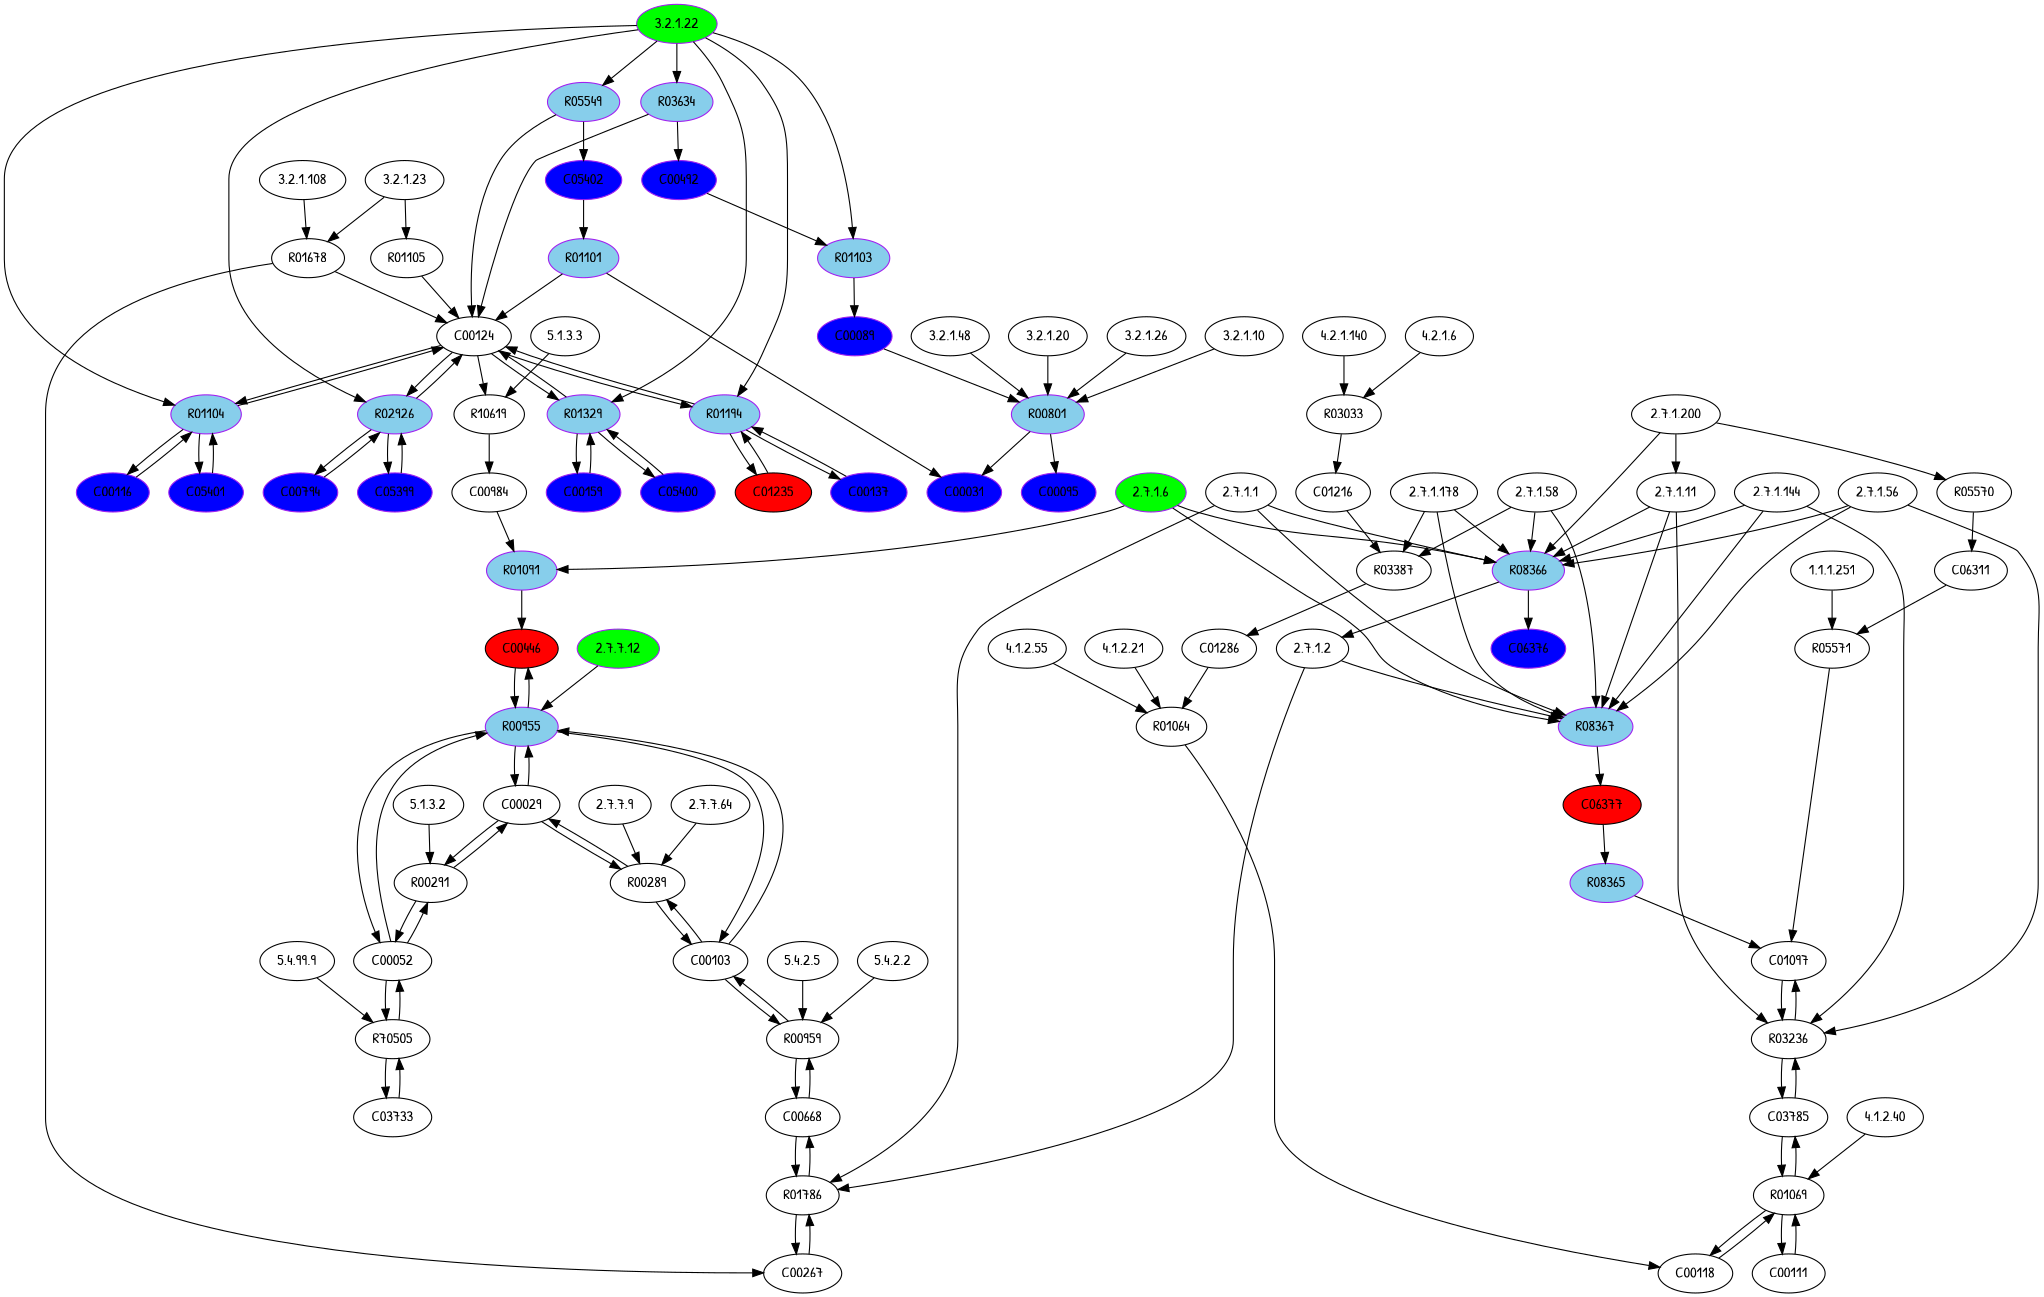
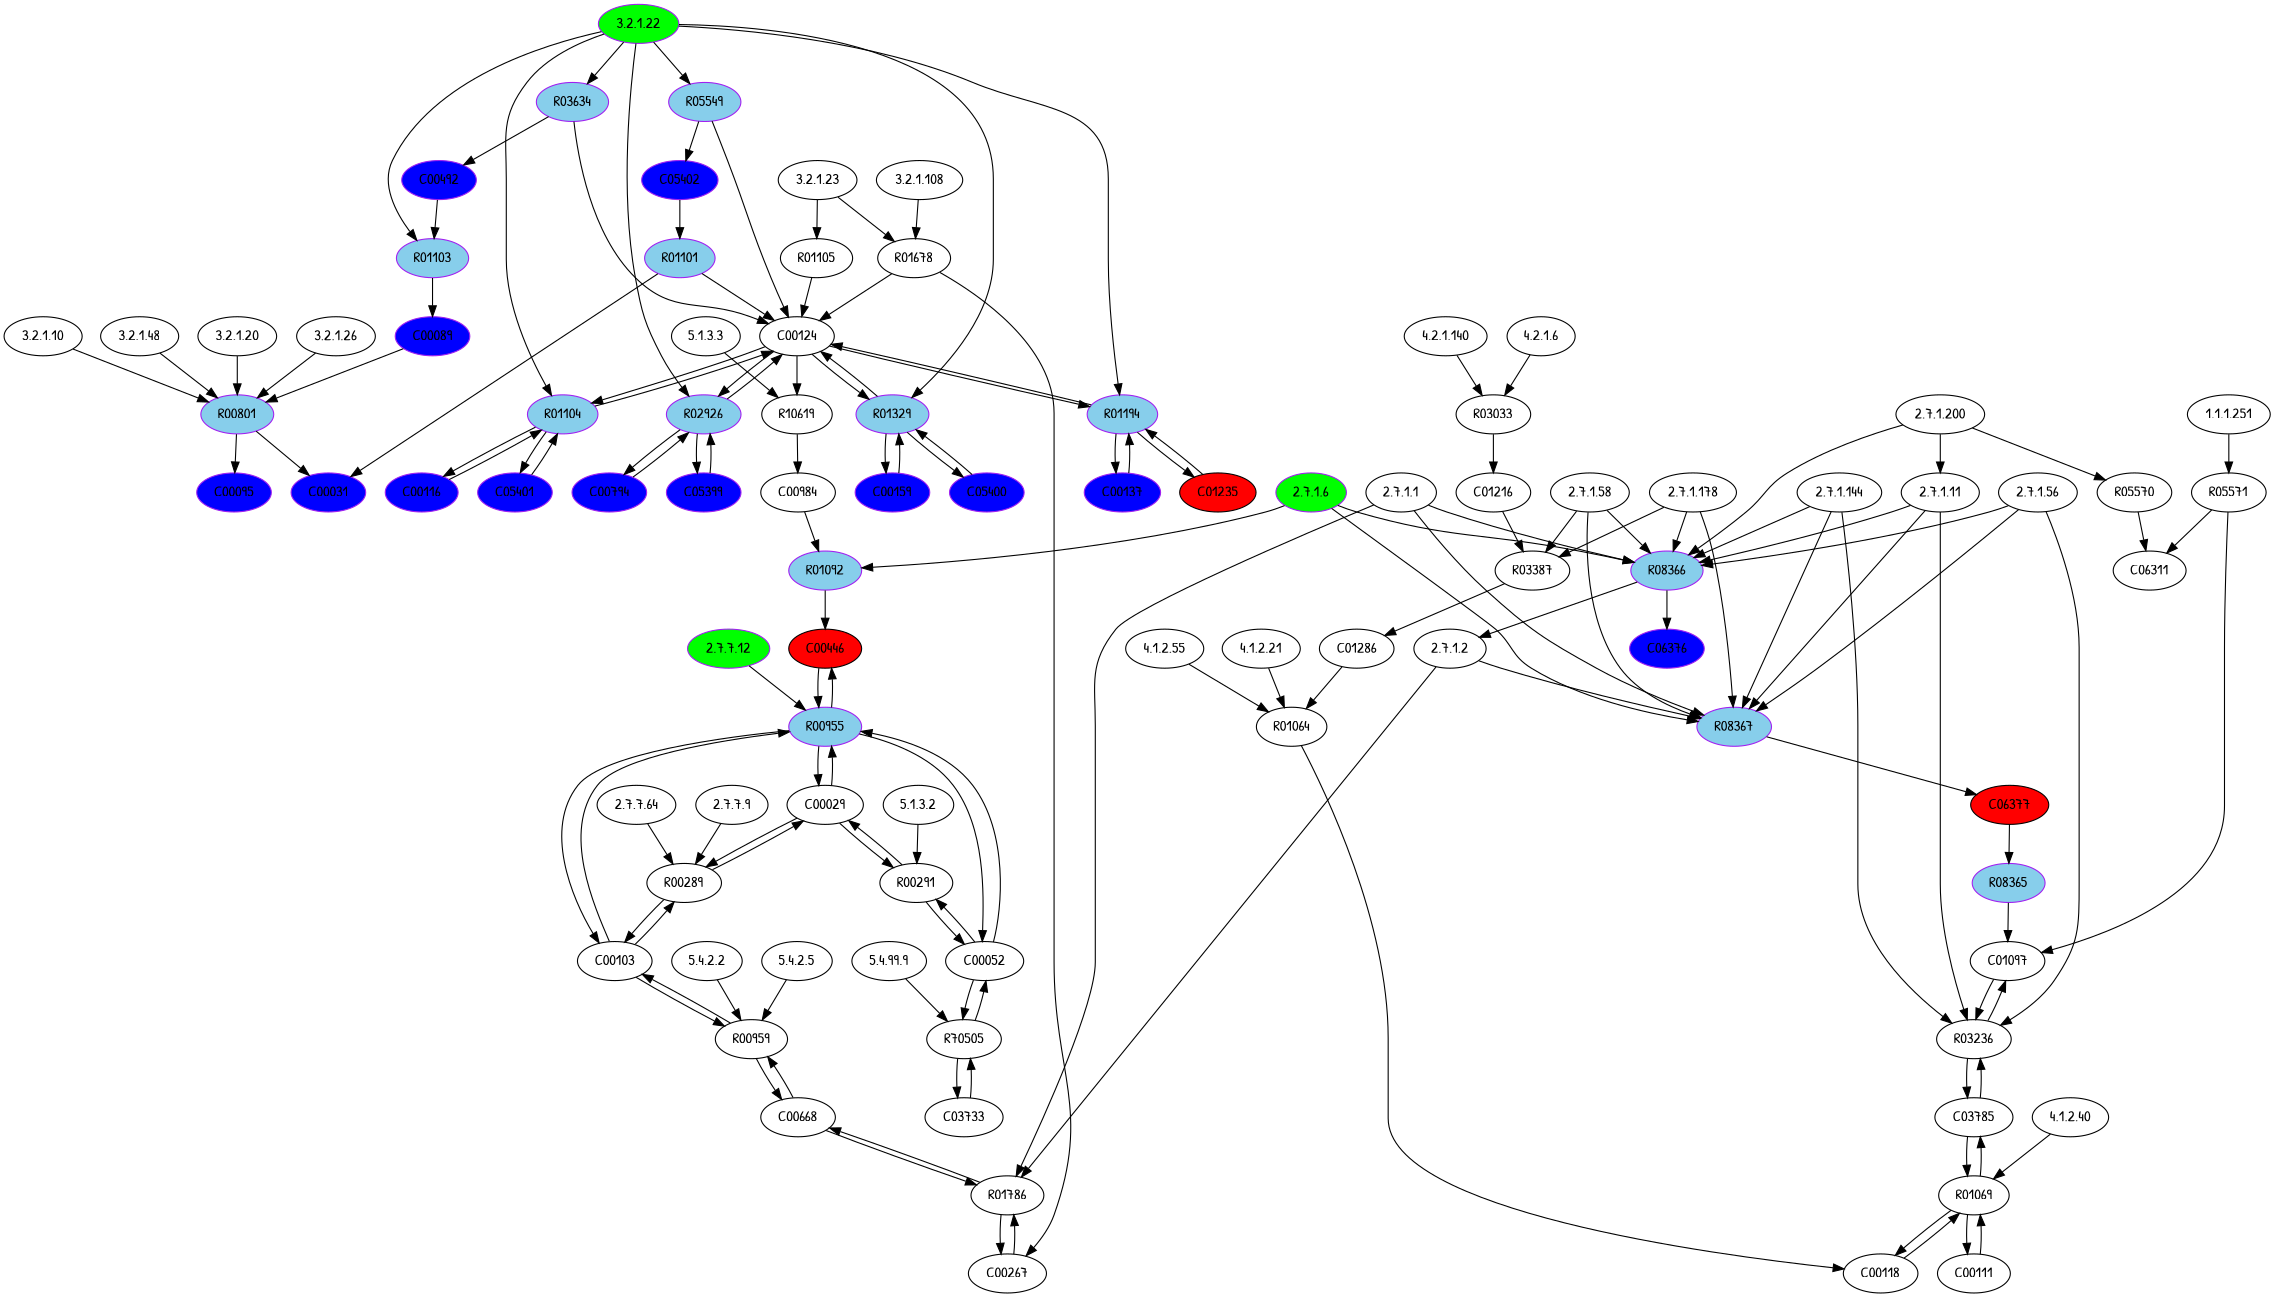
(522, 571) -> (825, 571)
(1910, 605) -> (2193, 528)
